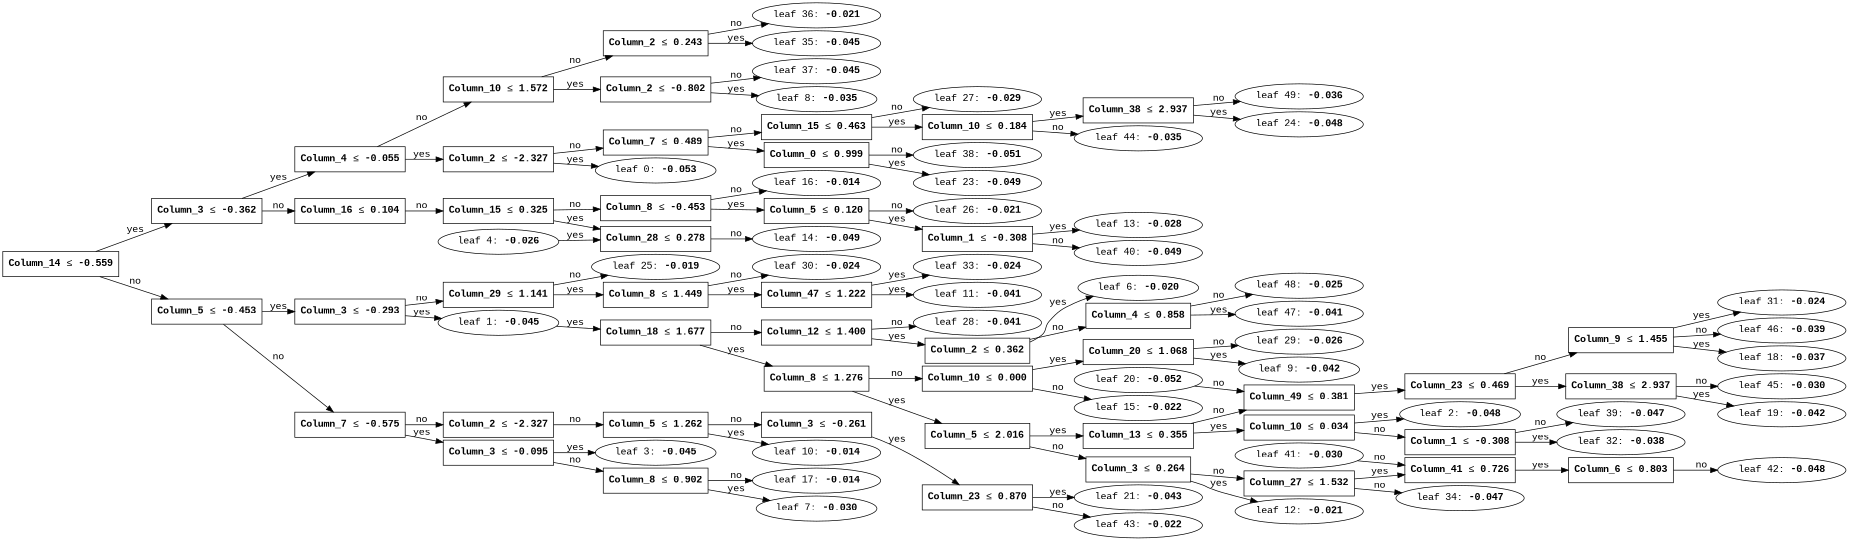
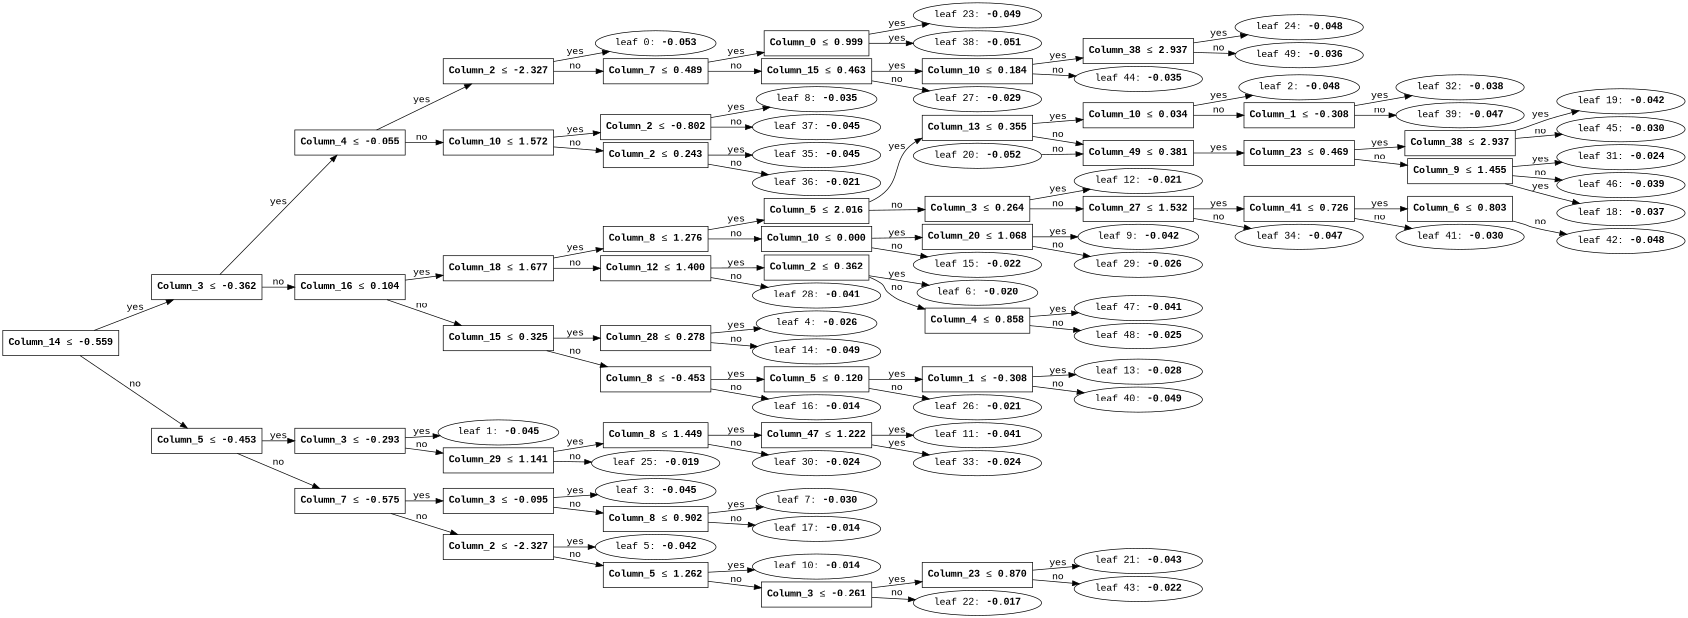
(897, 150) -> (897, 38)
(576, 240) -> (732, 331)
(575, 328) -> (421, 278)
(1378, 463) -> (1380, 223)
none -> (656, 547)
none -> (977, 603)
